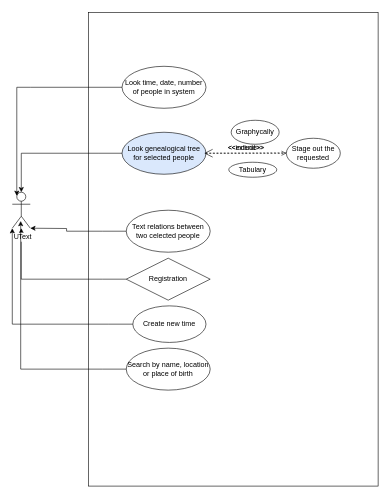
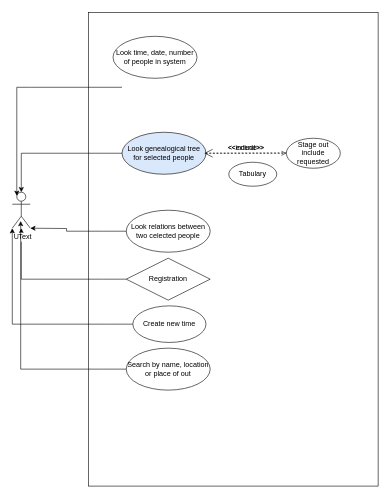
(164, 87) -> (155, 57)
(255, 132) -> none
(314, 153) -> (314, 153)
(253, 170) -> (253, 174)
(168, 231) -> (168, 231)
(168, 369) -> (168, 369)
